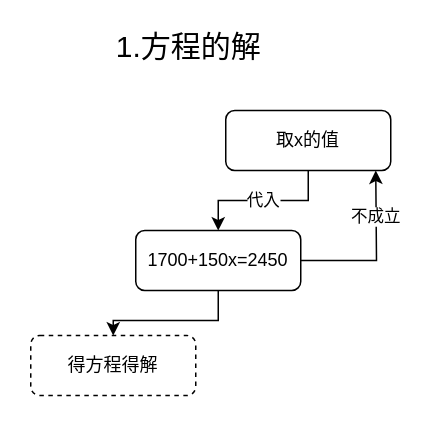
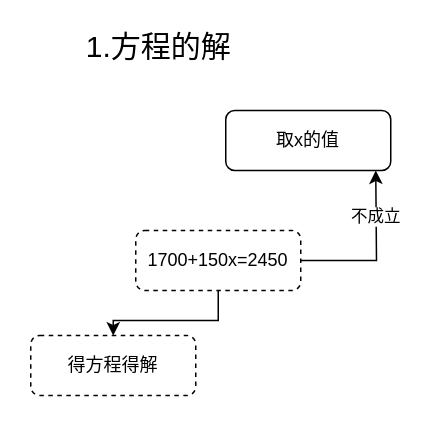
(188, 46) -> (158, 46)
(268, 200) -> none
(218, 260) -> (218, 260)
